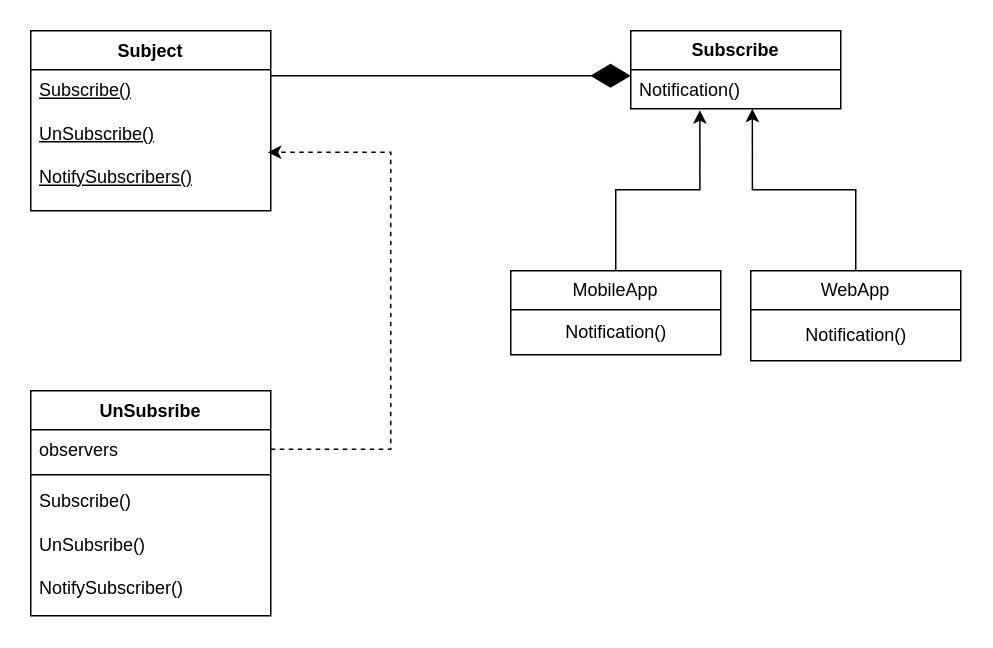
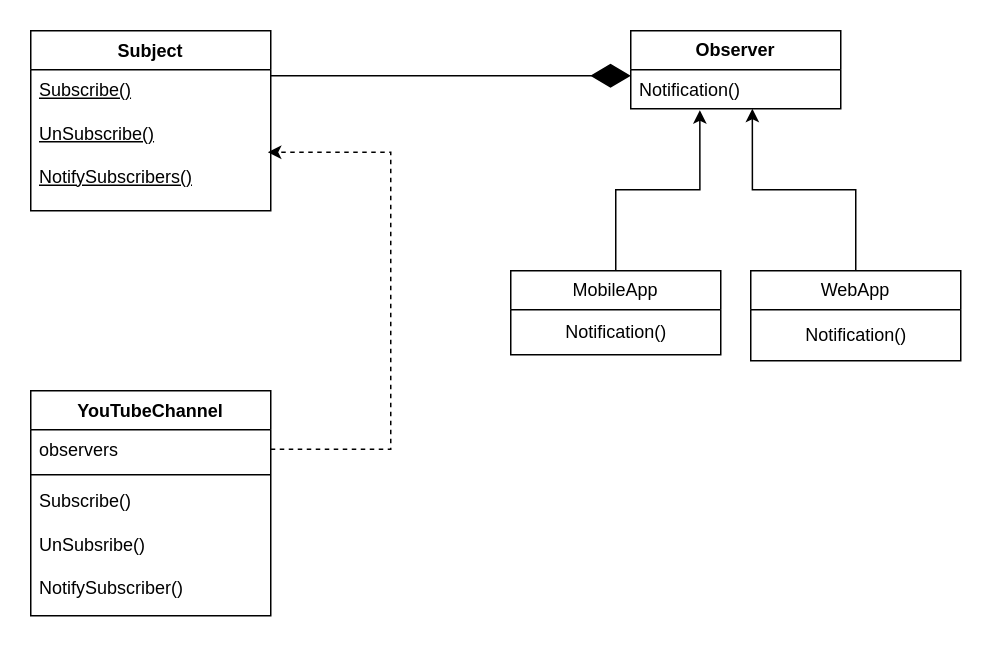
(736, 50) -> (736, 50)
(151, 412) -> (151, 412)
